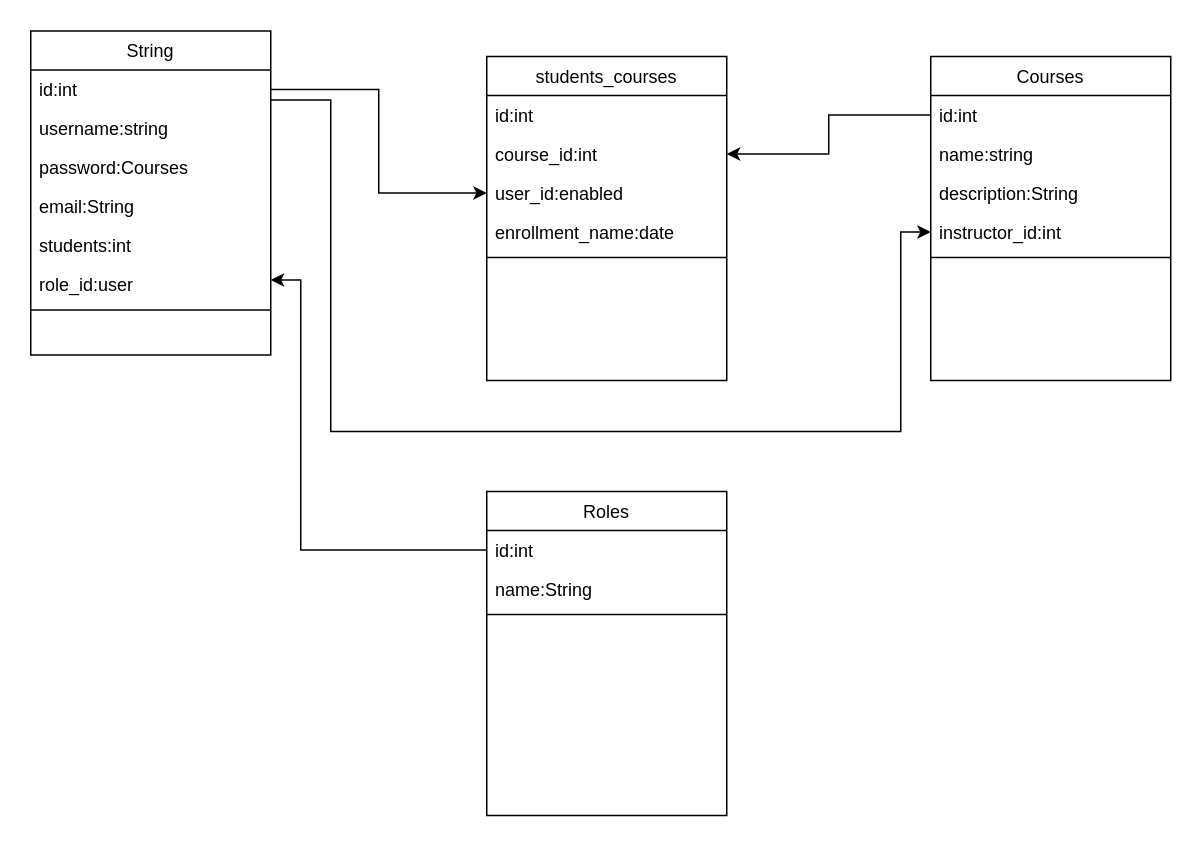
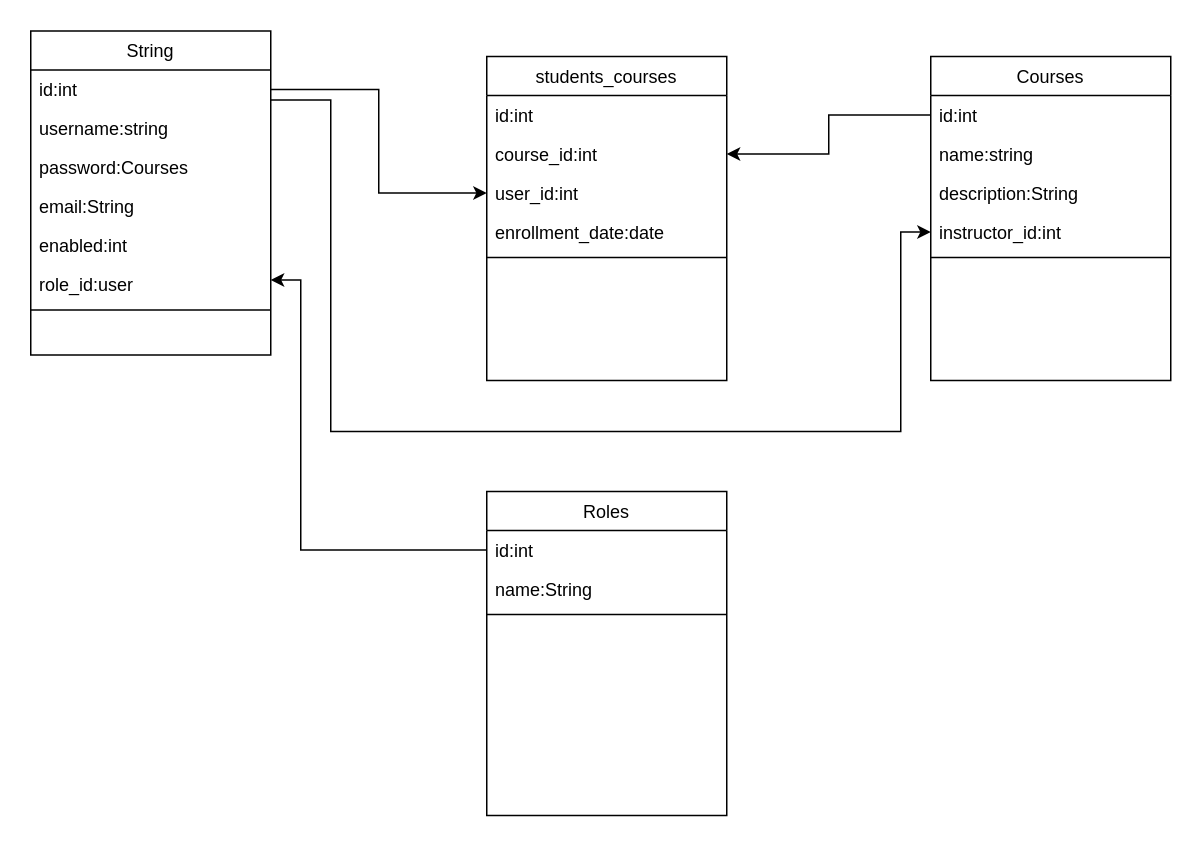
(564, 194) -> (543, 194)
(589, 233) -> (589, 233)
(95, 246) -> (87, 246)
